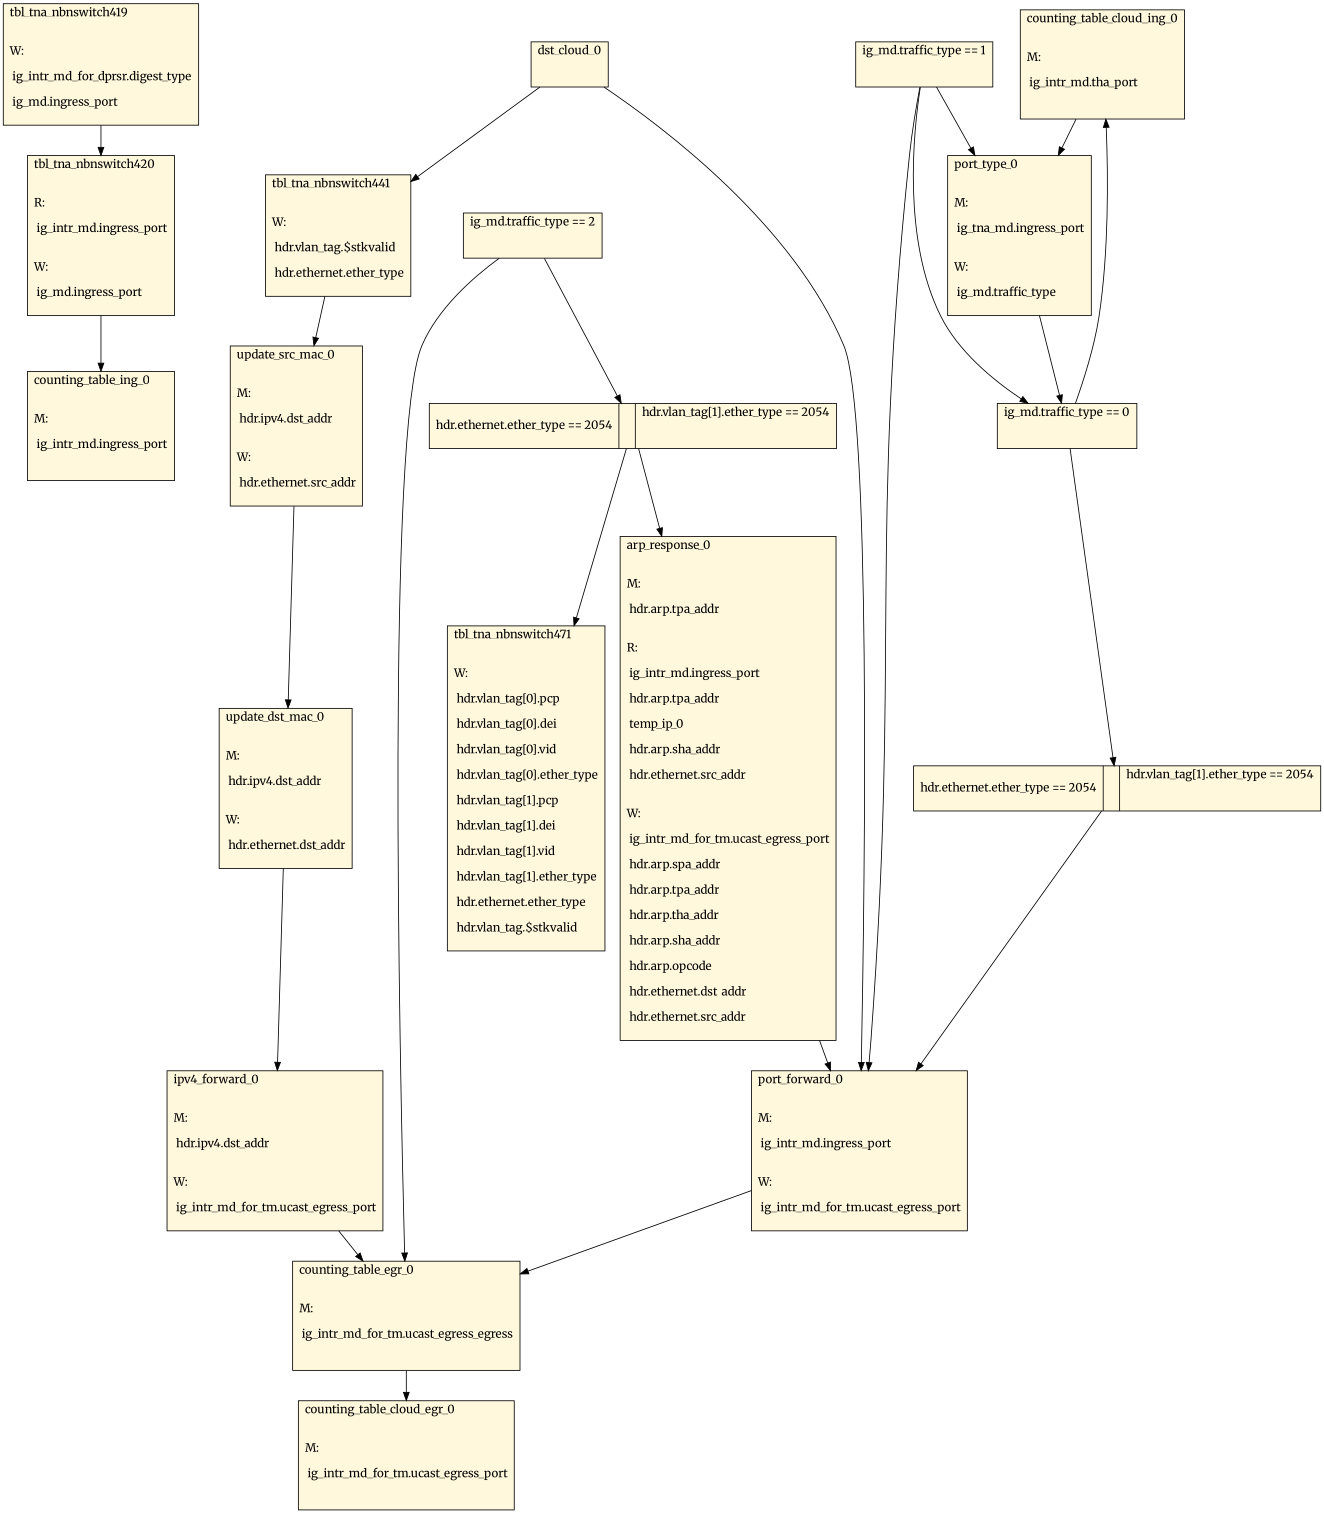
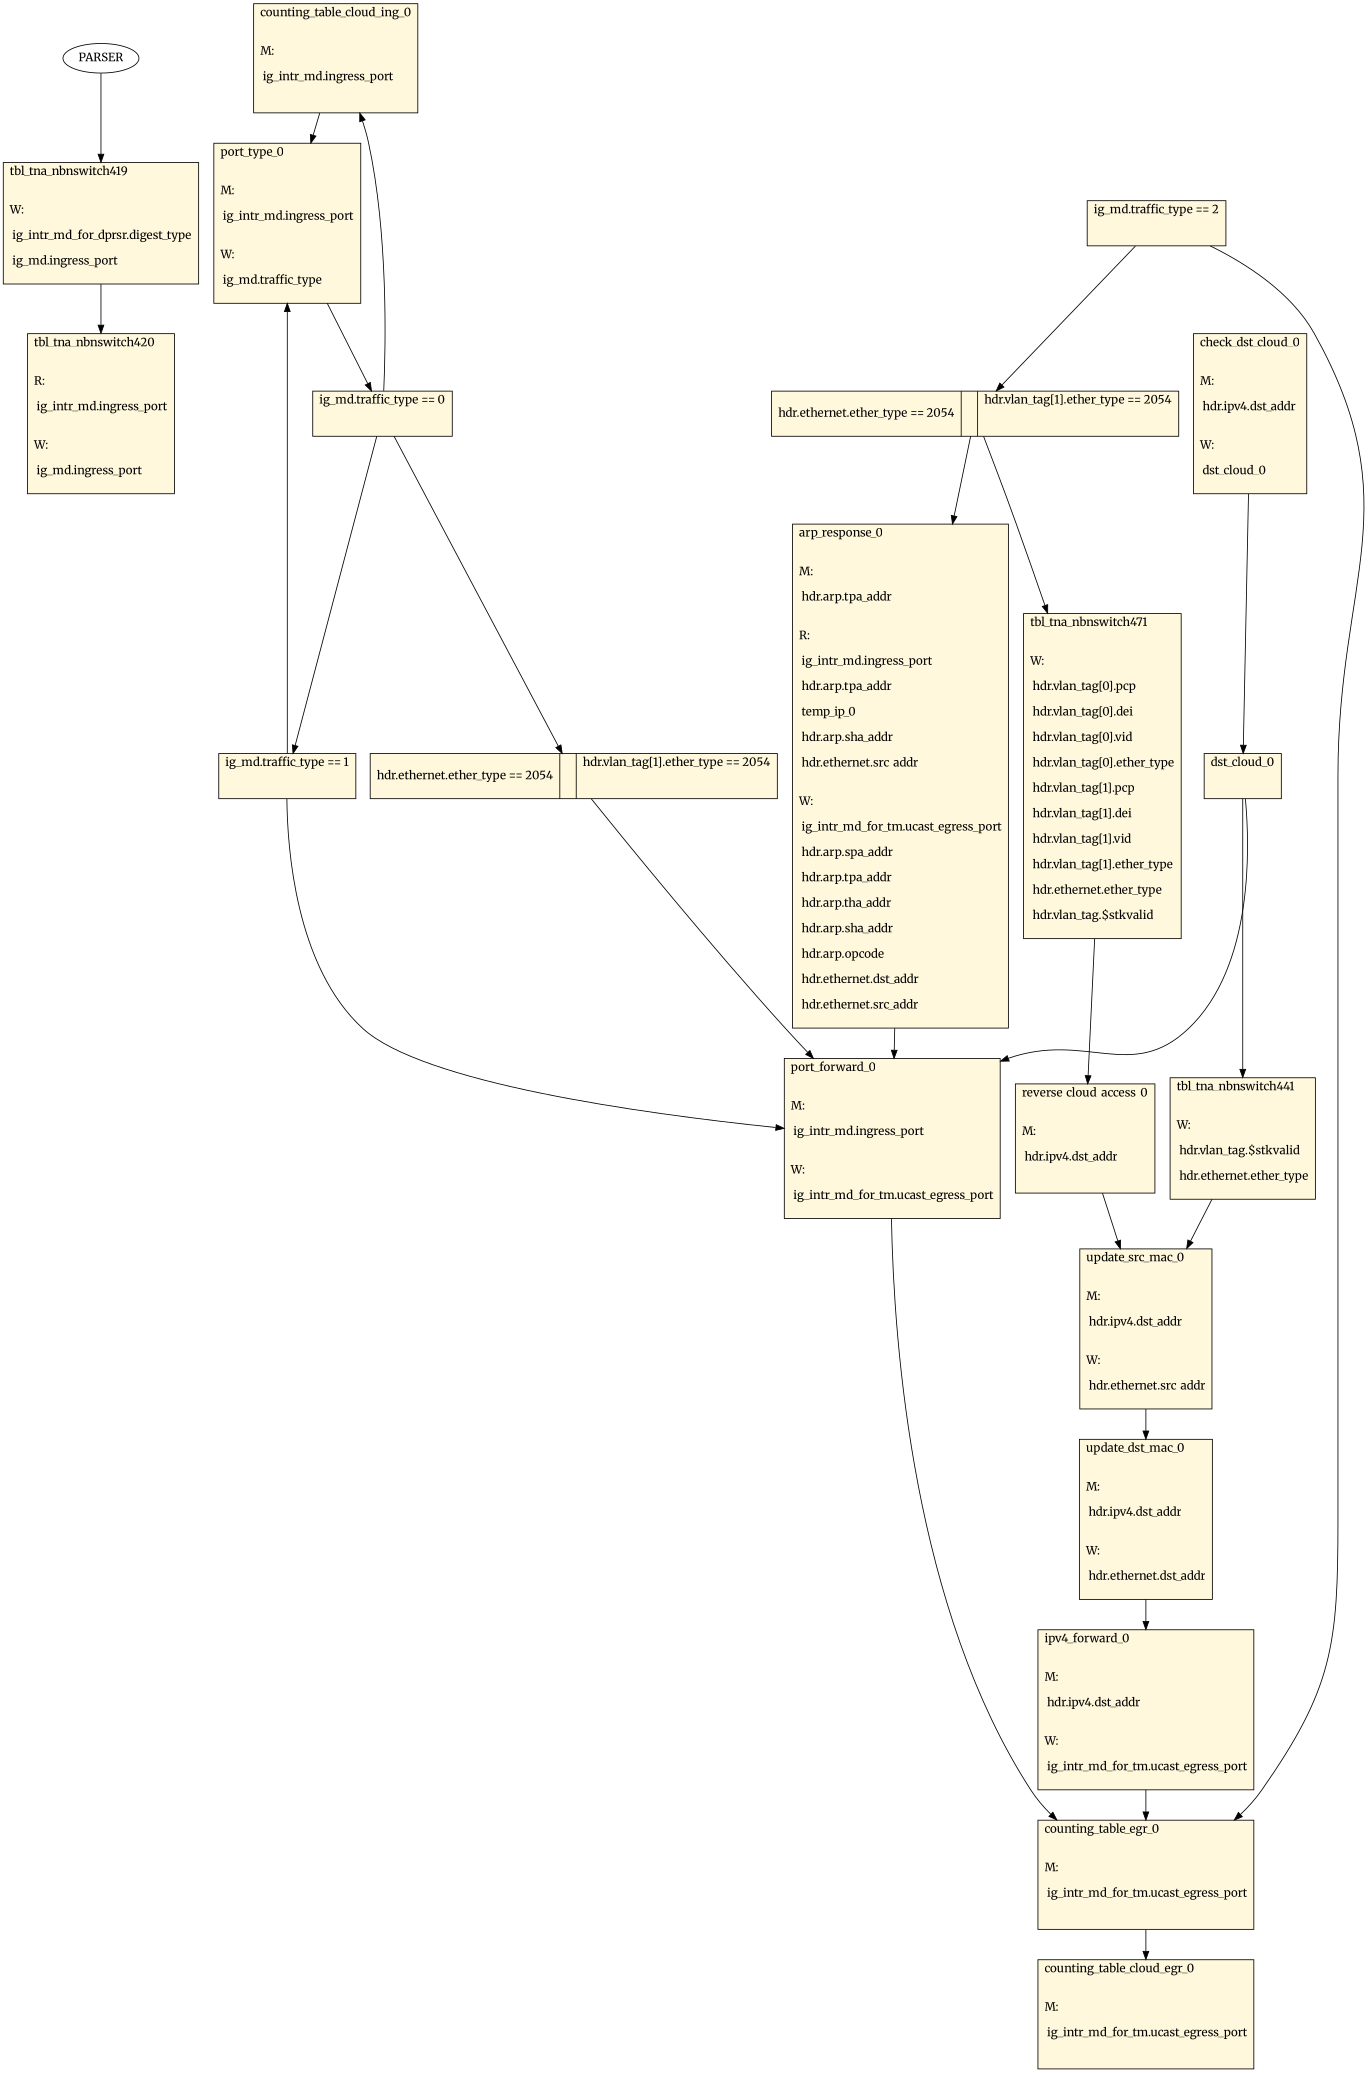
none -> (101, 58)
(1102, 64) -> (336, 58)
(1019, 236) -> (287, 223)
(922, 261) -> (336, 591)
none -> (1250, 414)
(101, 426) -> none
none -> (1085, 1138)
(406, 1316) -> (1146, 1875)
